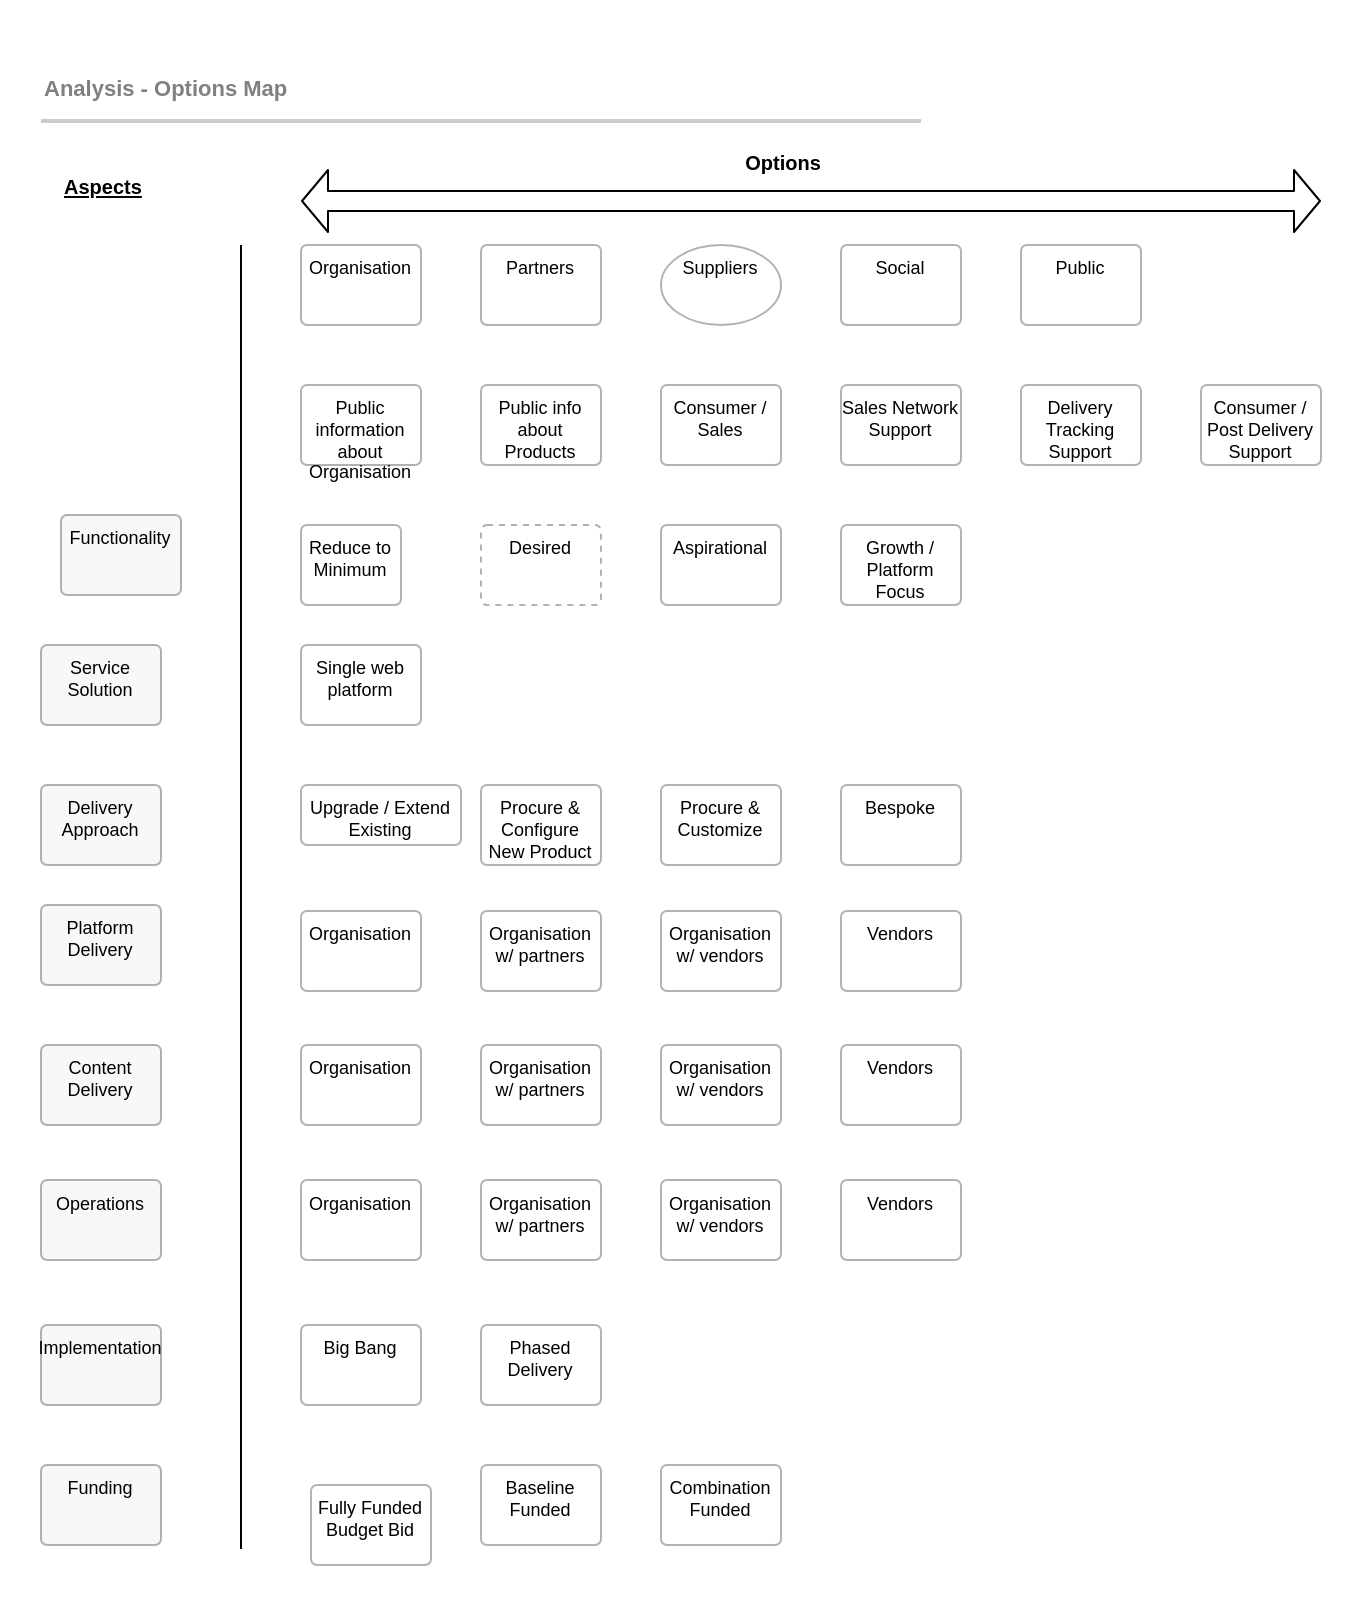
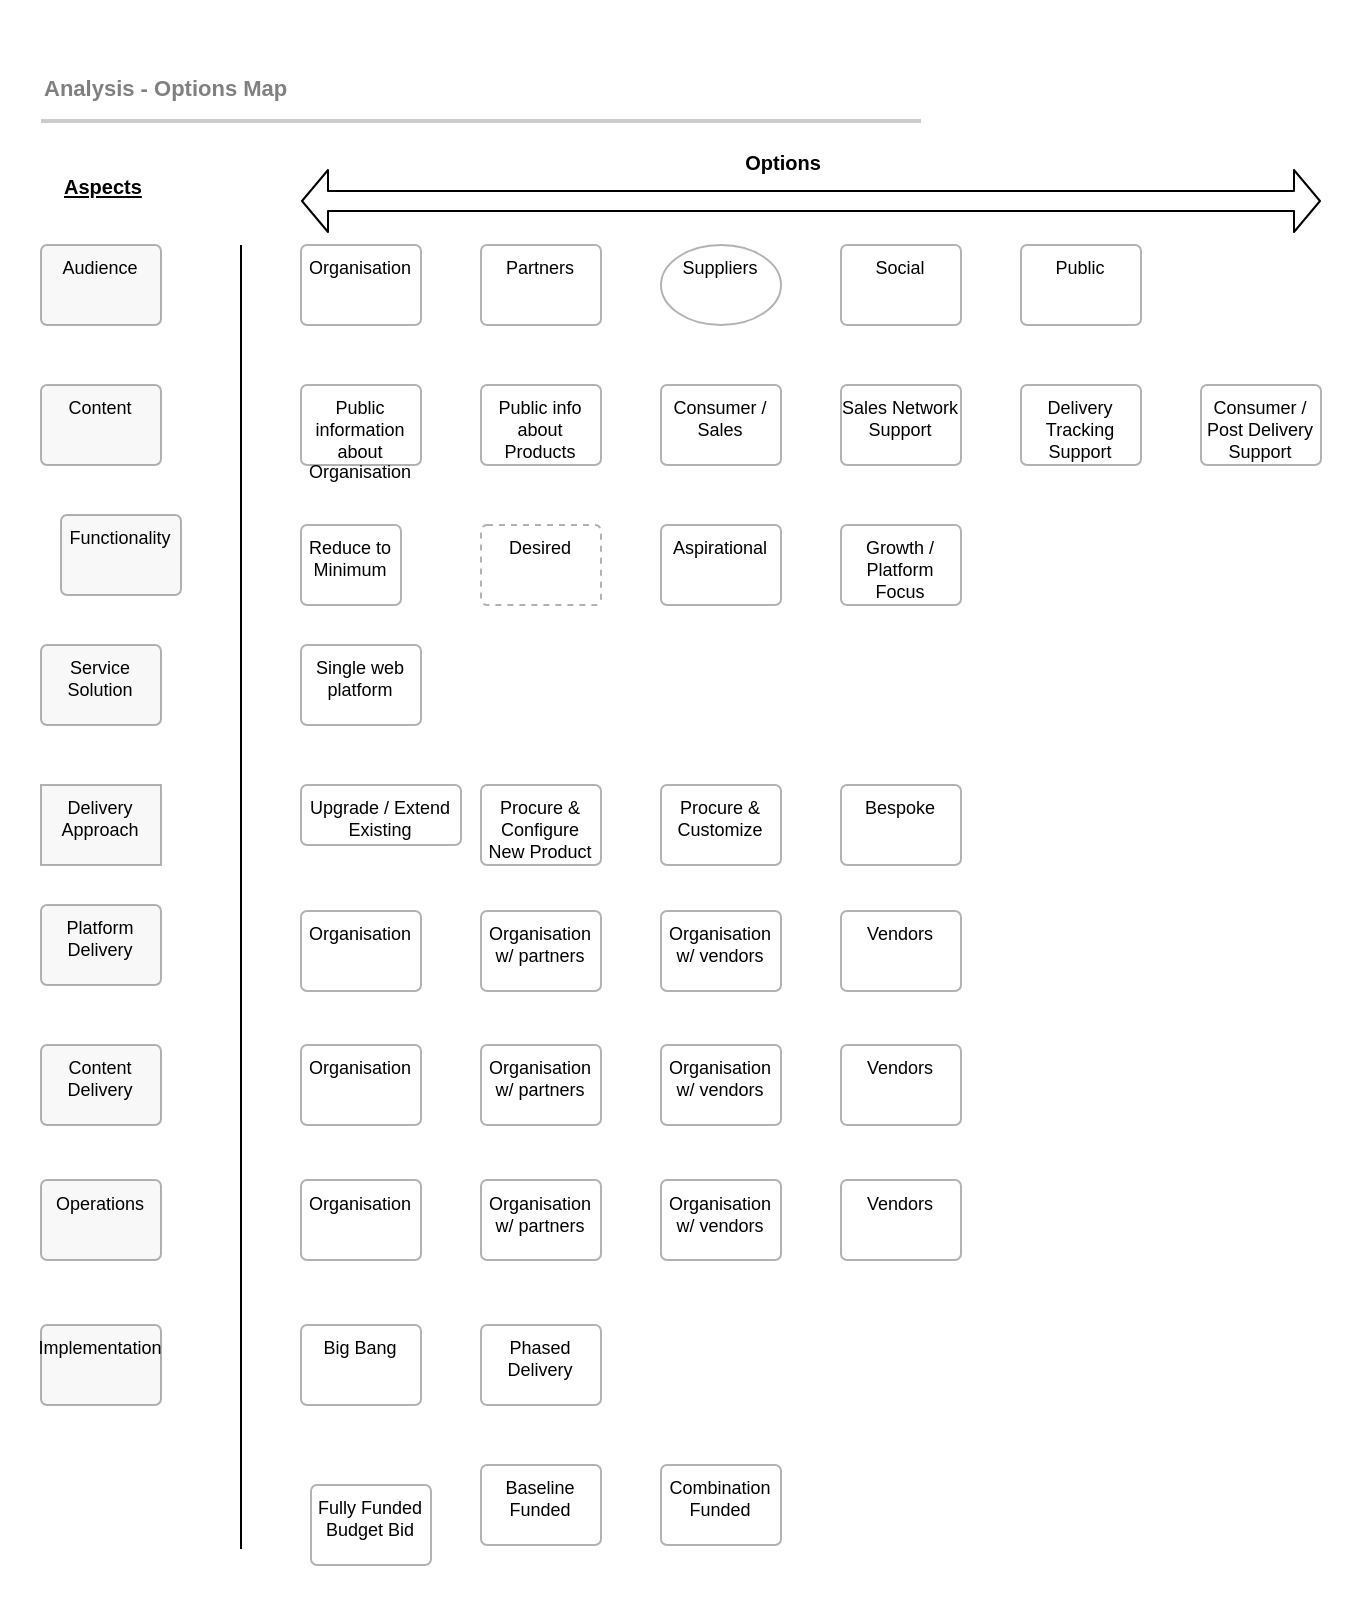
none -> (101, 285)
none -> (101, 425)
(101, 825) -> (101, 825)
(101, 1505) -> none
